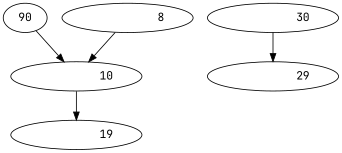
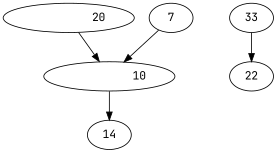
(25, 18) -> (69, 18)
(128, 18) -> (171, 18)
(273, 18) -> (252, 18)
(273, 76) -> (252, 76)
(76, 135) -> (109, 135)
